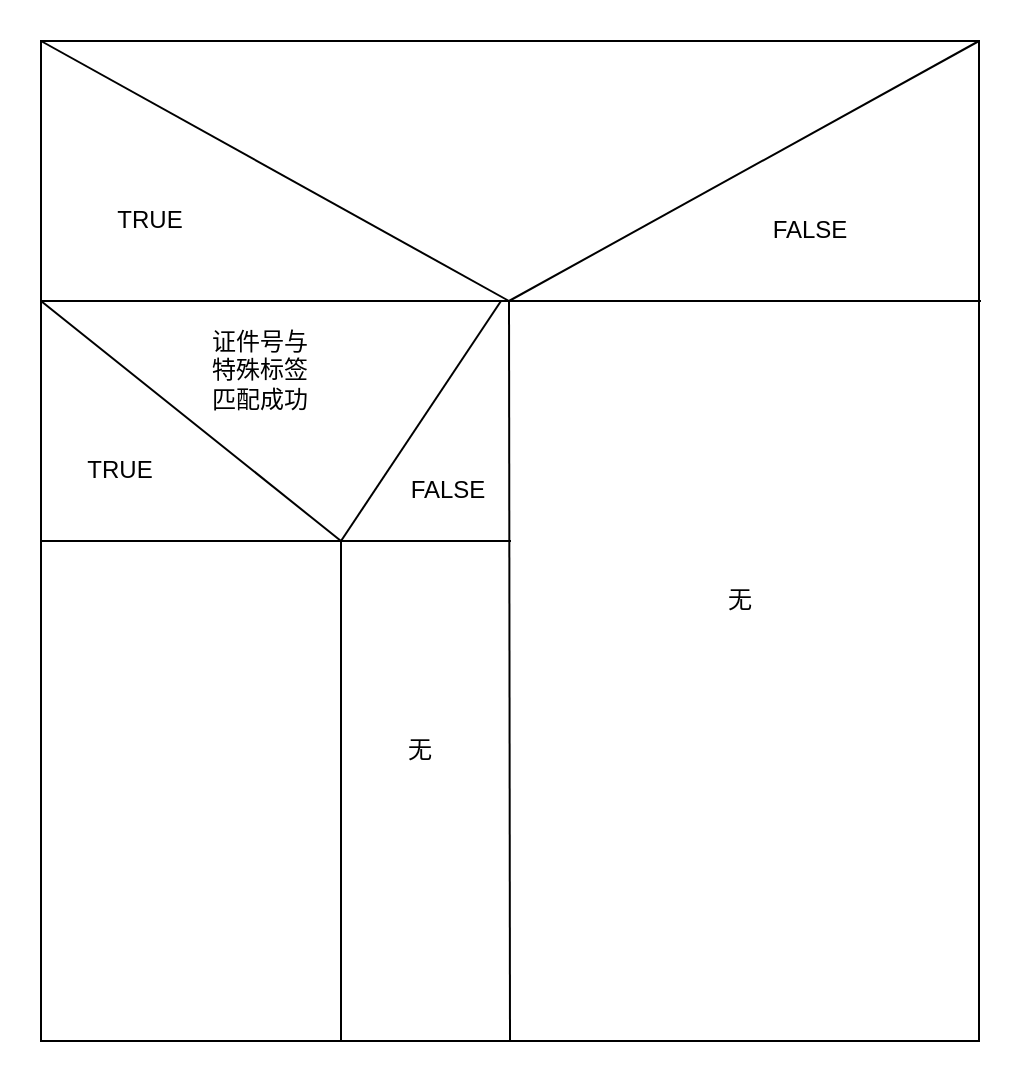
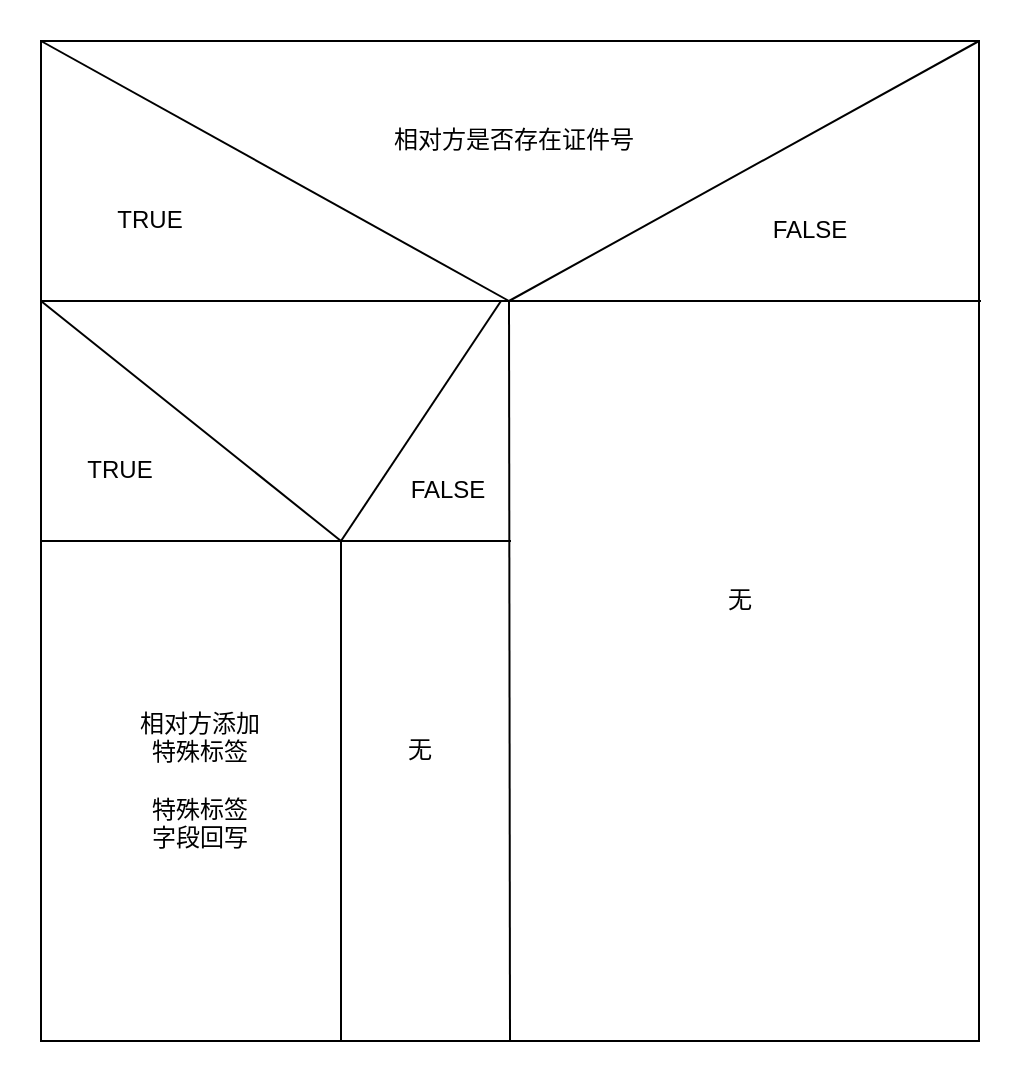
none -> (515, 141)
(261, 371) -> none
none -> (201, 781)
